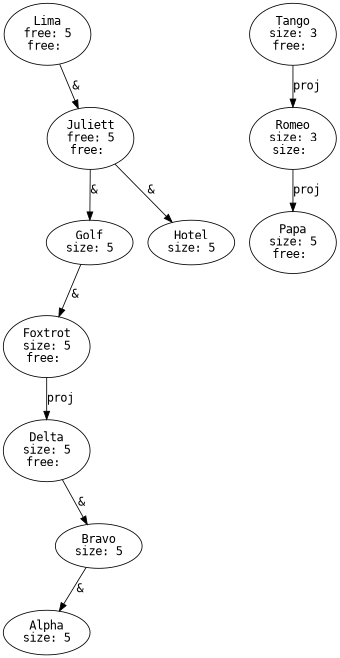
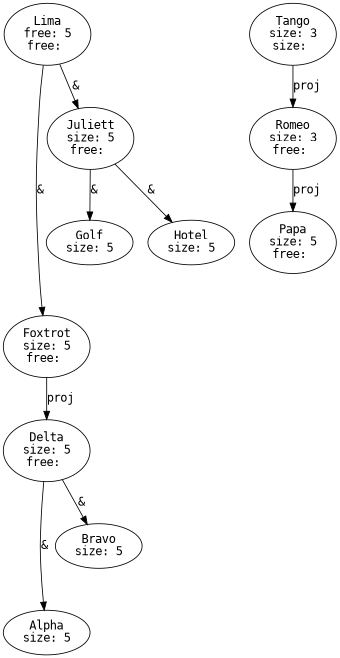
(293, 34) -> (293, 34)
(90, 138) -> (90, 138)
(293, 138) -> (293, 138)
(71, 287) -> (36, 186)
(75, 586) -> (40, 542)
